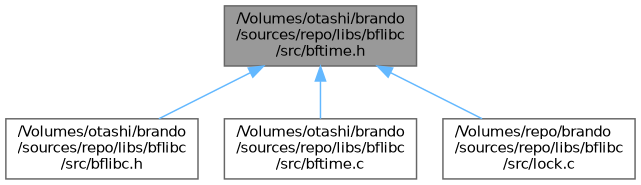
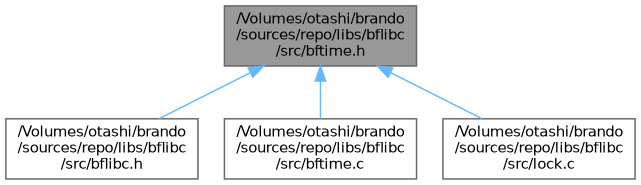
(539, 149) -> (539, 149)
